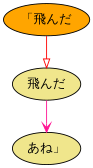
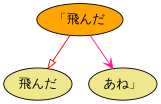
(47, 112) -> (99, 48)
